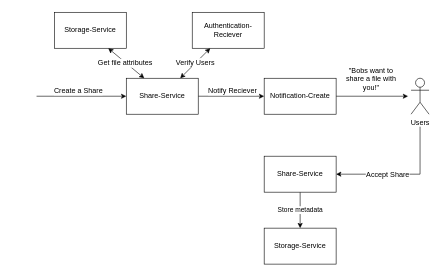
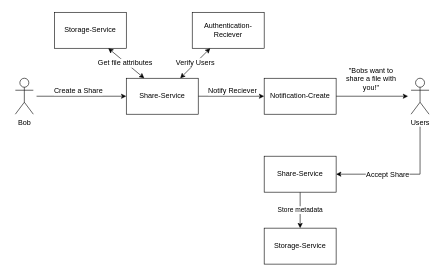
none -> (24, 96)
